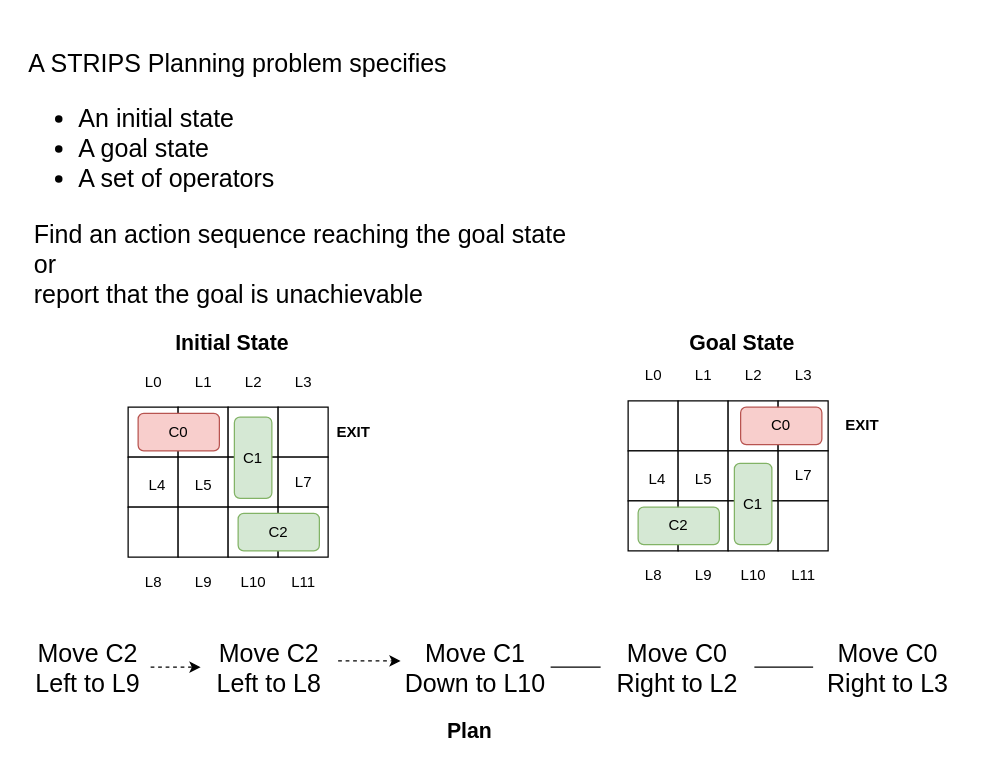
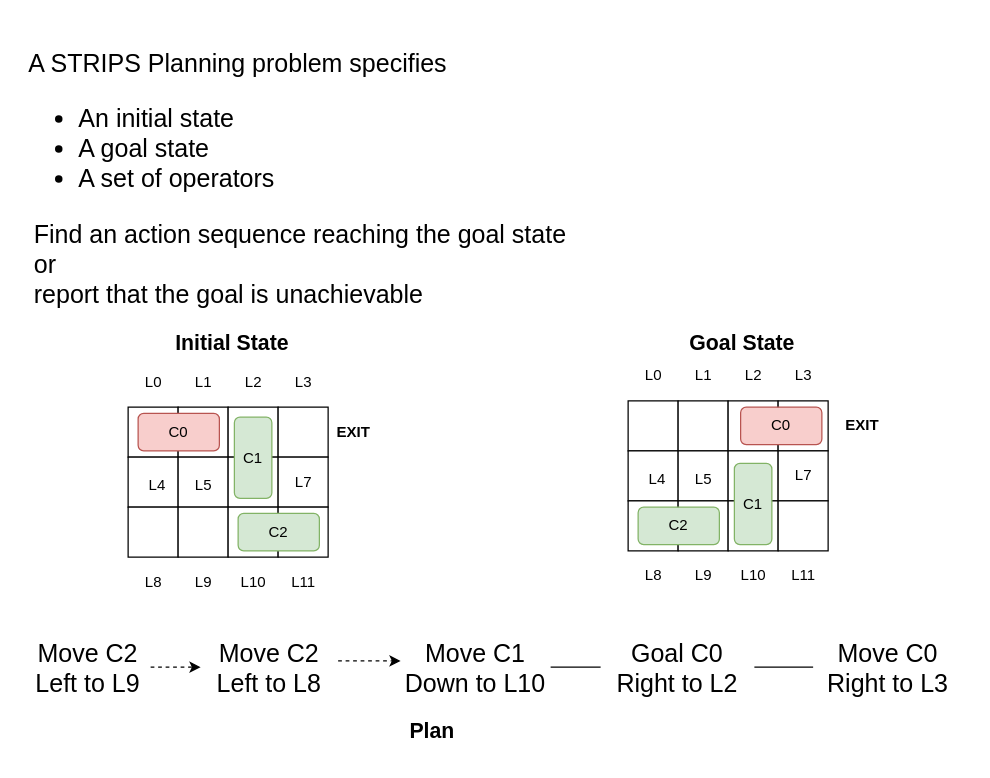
(678, 667) -> (678, 667)
(469, 732) -> (432, 732)
